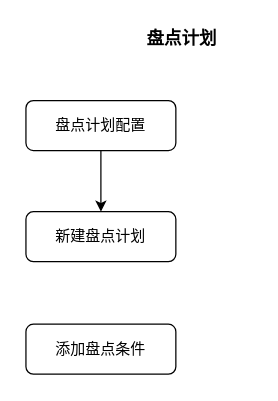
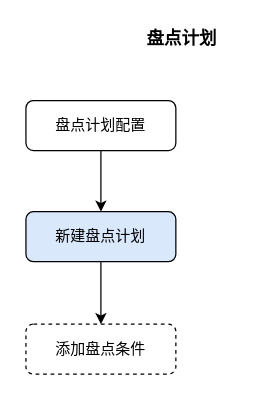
(101, 237) -> (101, 237)
none -> (101, 289)
(101, 349) -> (101, 349)
